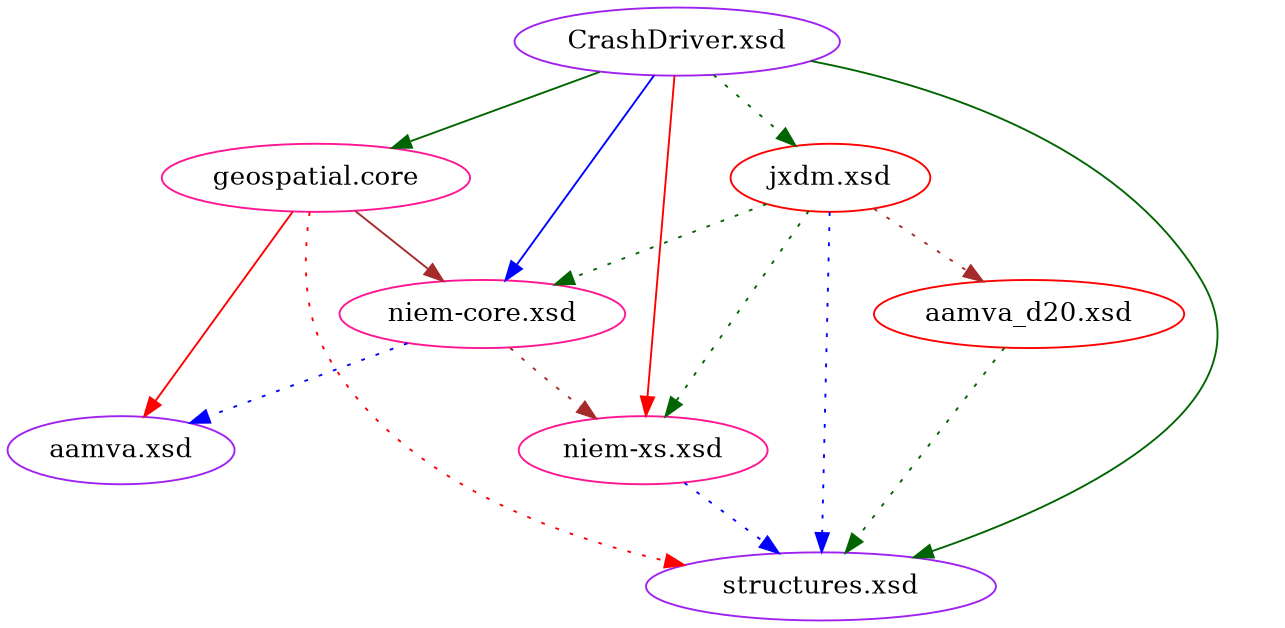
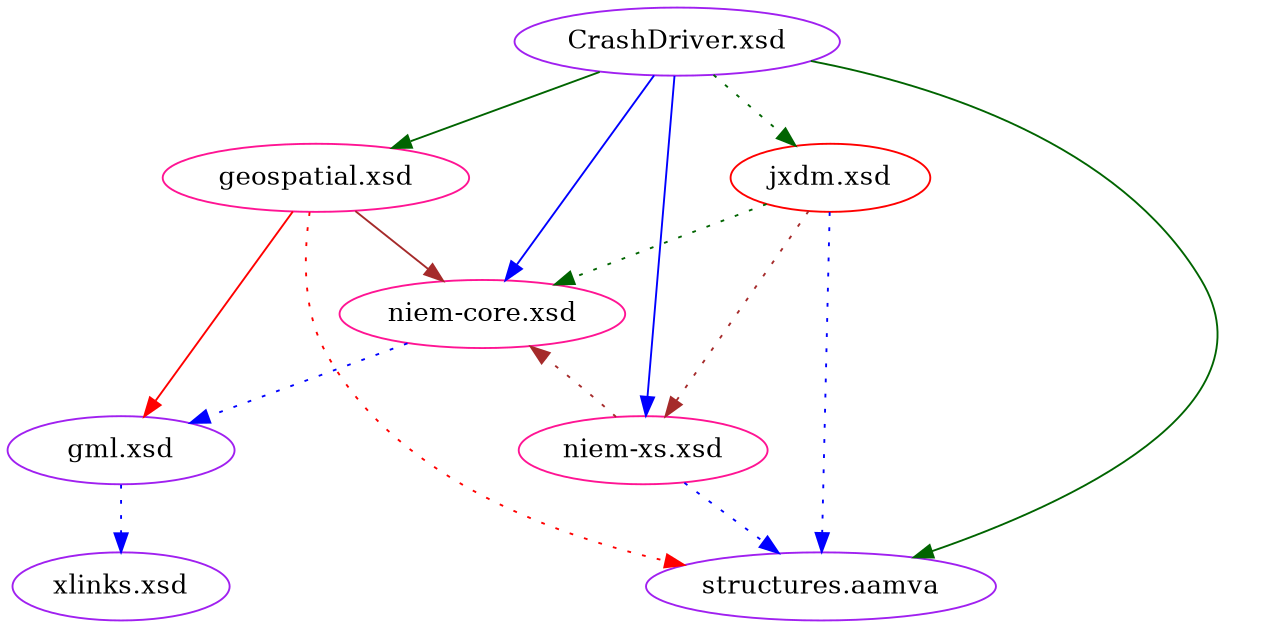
(316, 178) -> (316, 178)
(662, 228) -> (662, 228)
(743, 306) -> (743, 306)
(1029, 314) -> none
(545, 378) -> (582, 387)
(121, 450) -> (121, 450)
none -> (121, 586)
(821, 586) -> (821, 586)
